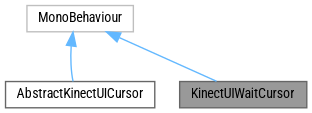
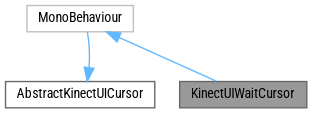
(71, 64) -> (89, 50)
